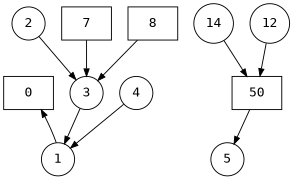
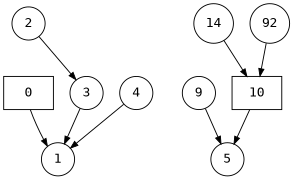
(87, 23) -> none
(153, 23) -> none
(270, 23) -> (270, 23)
none -> (199, 93)
(257, 93) -> (257, 93)
(51, 129) -> (37, 125)
